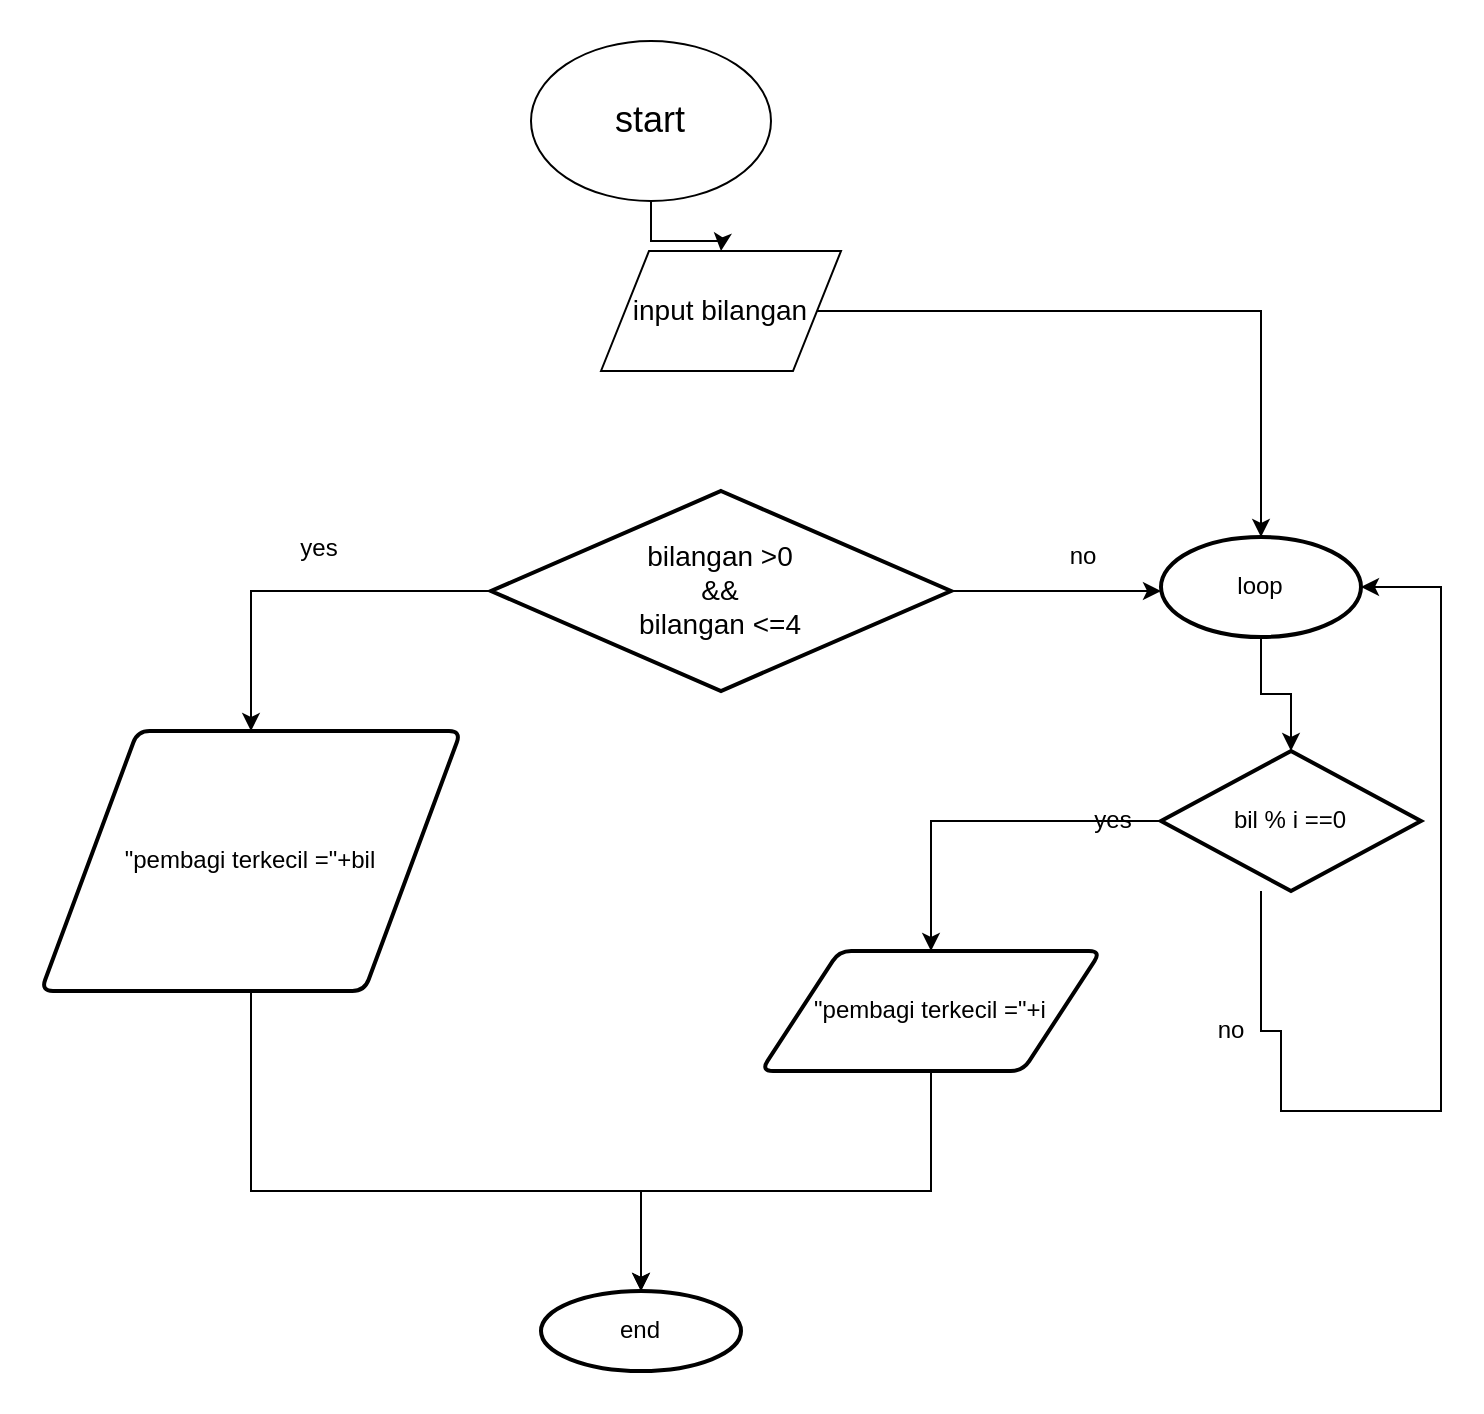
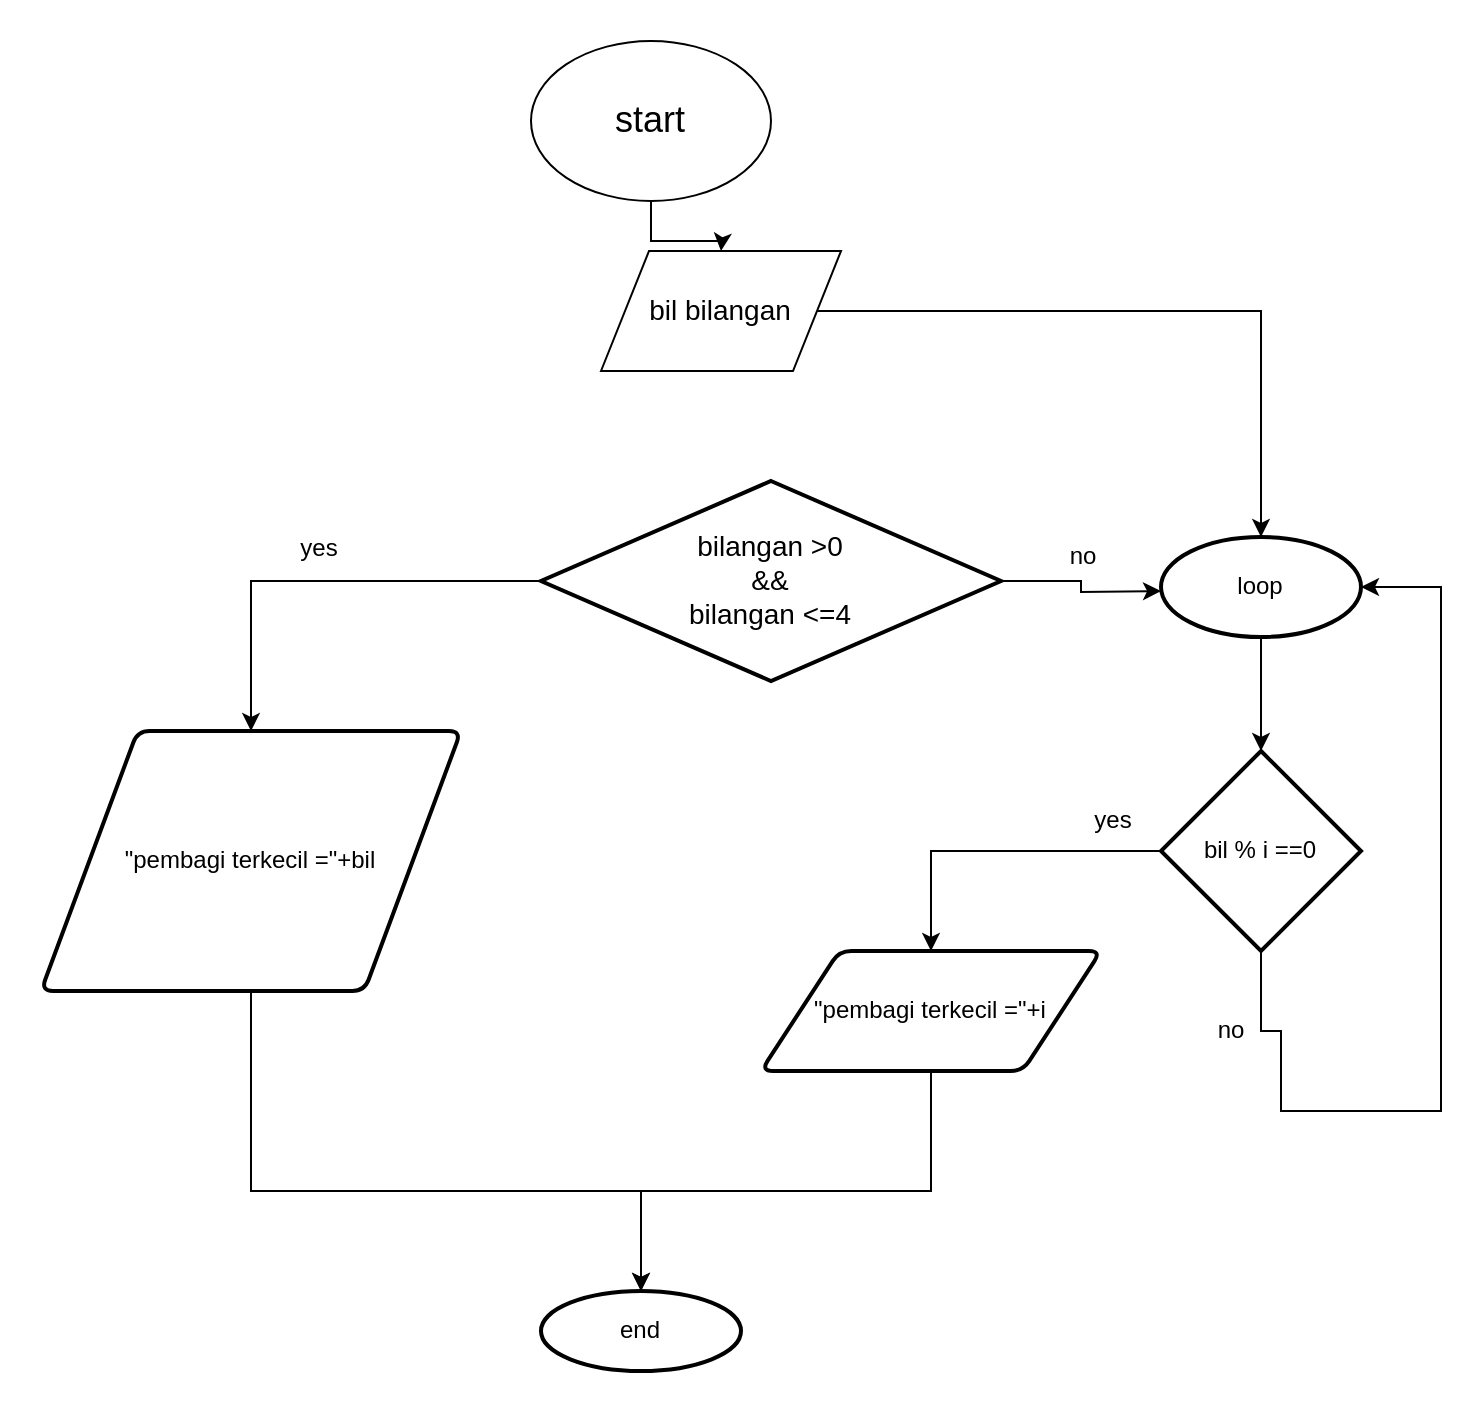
(721, 311) -> (721, 311)
(721, 591) -> (771, 581)
(1291, 821) -> (1261, 851)
